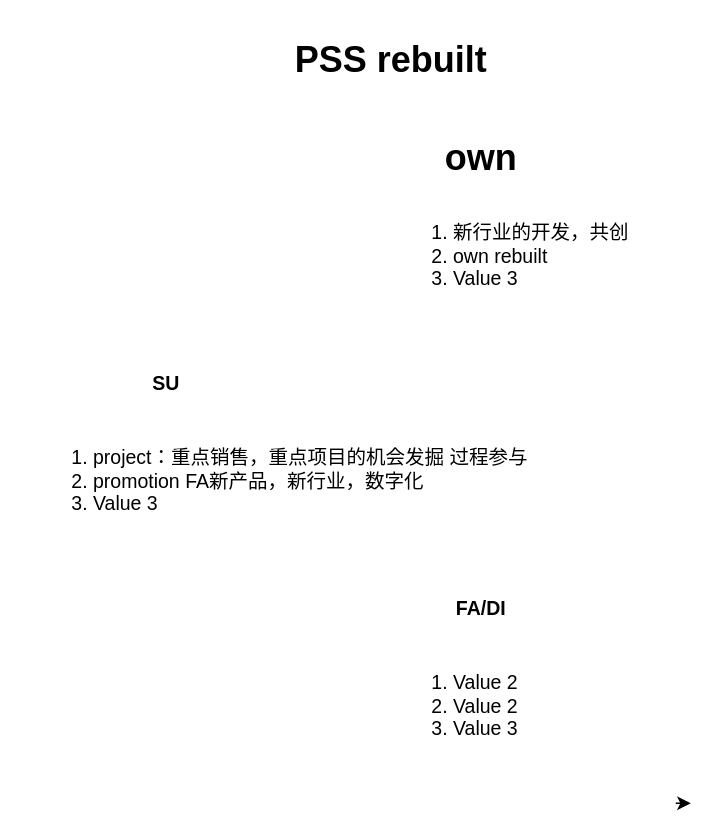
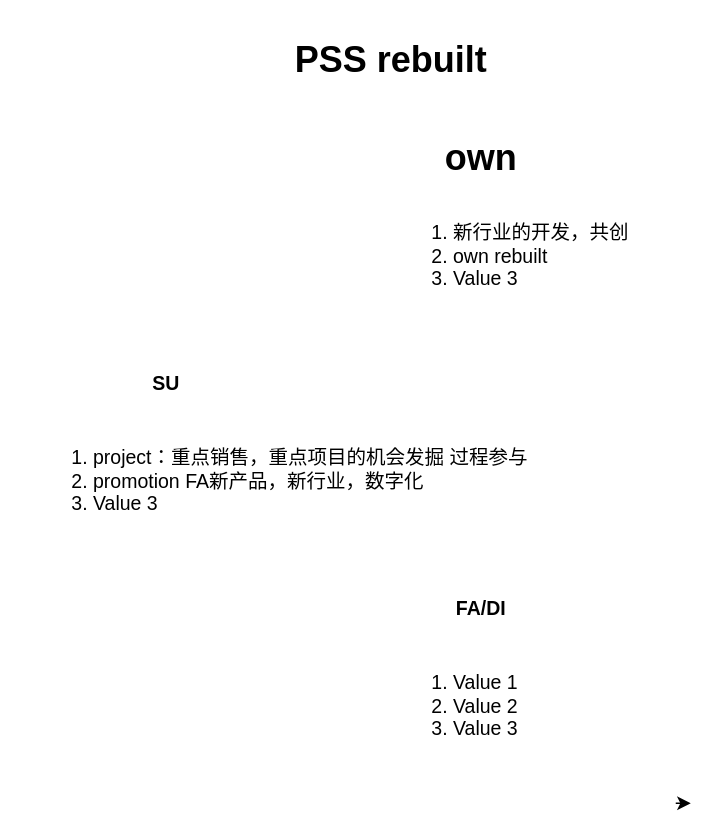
(427, 706) -> (427, 706)
